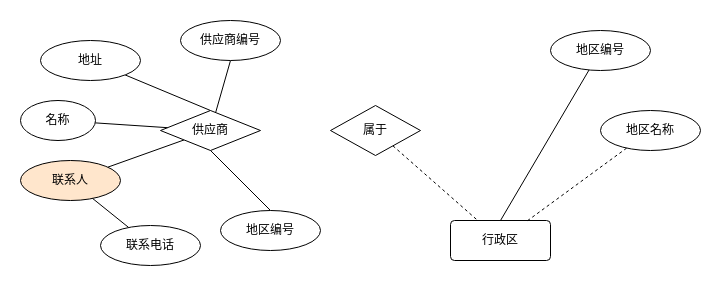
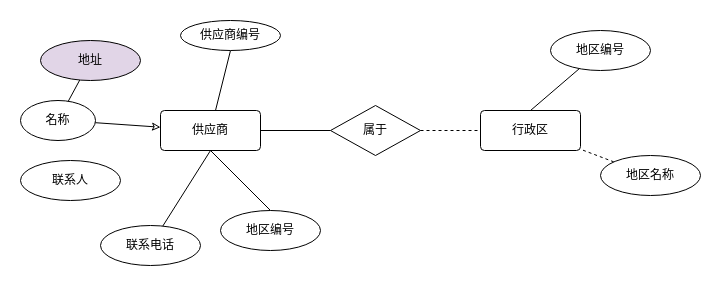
(231, 41) -> (231, 36)
(91, 61) -> (91, 61)
(168, 93) -> (74, 91)
(159, 127) -> (152, 127)
(211, 131) -> (211, 131)
(651, 131) -> (651, 176)
(146, 153) -> (296, 131)
(71, 181) -> (71, 181)
(111, 213) -> (186, 190)
(501, 241) -> (531, 131)
